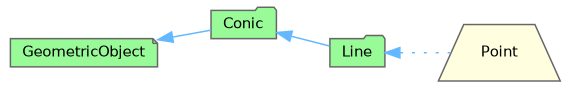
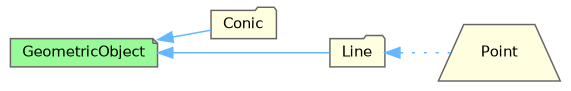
(244, 25) -> (244, 25)
(310, 41) -> (251, 53)
(357, 53) -> (357, 53)
